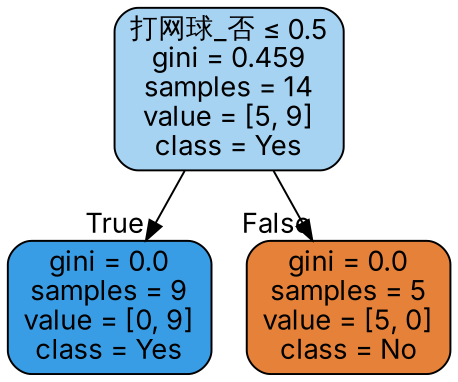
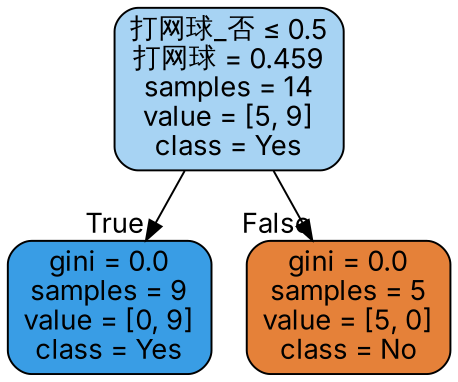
(229, 59) -> (229, 59)
